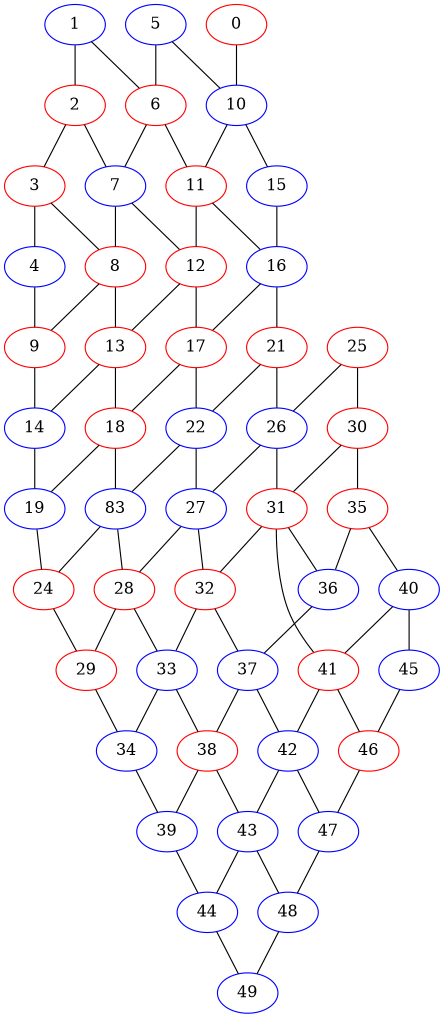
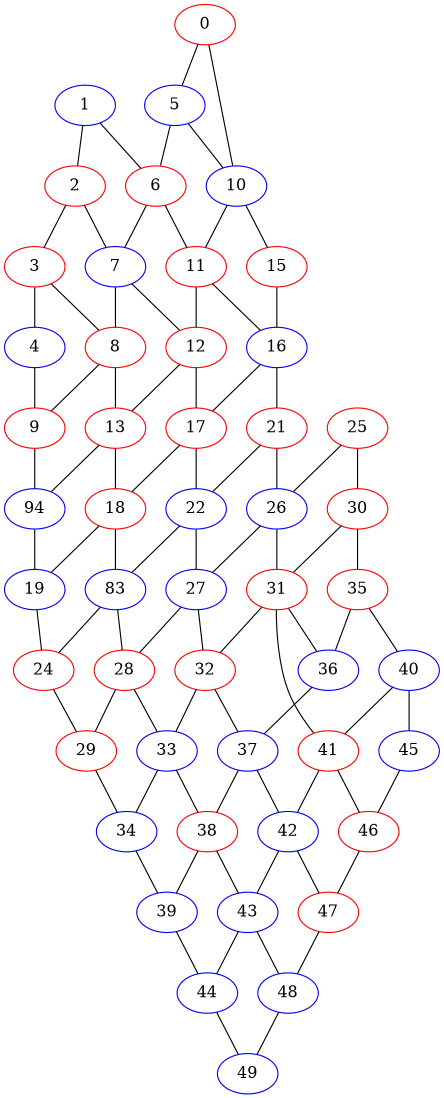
none -> (190, 65)
(277, 186) -> (277, 267)
(35, 428) -> (35, 509)
(328, 832) -> (328, 912)
